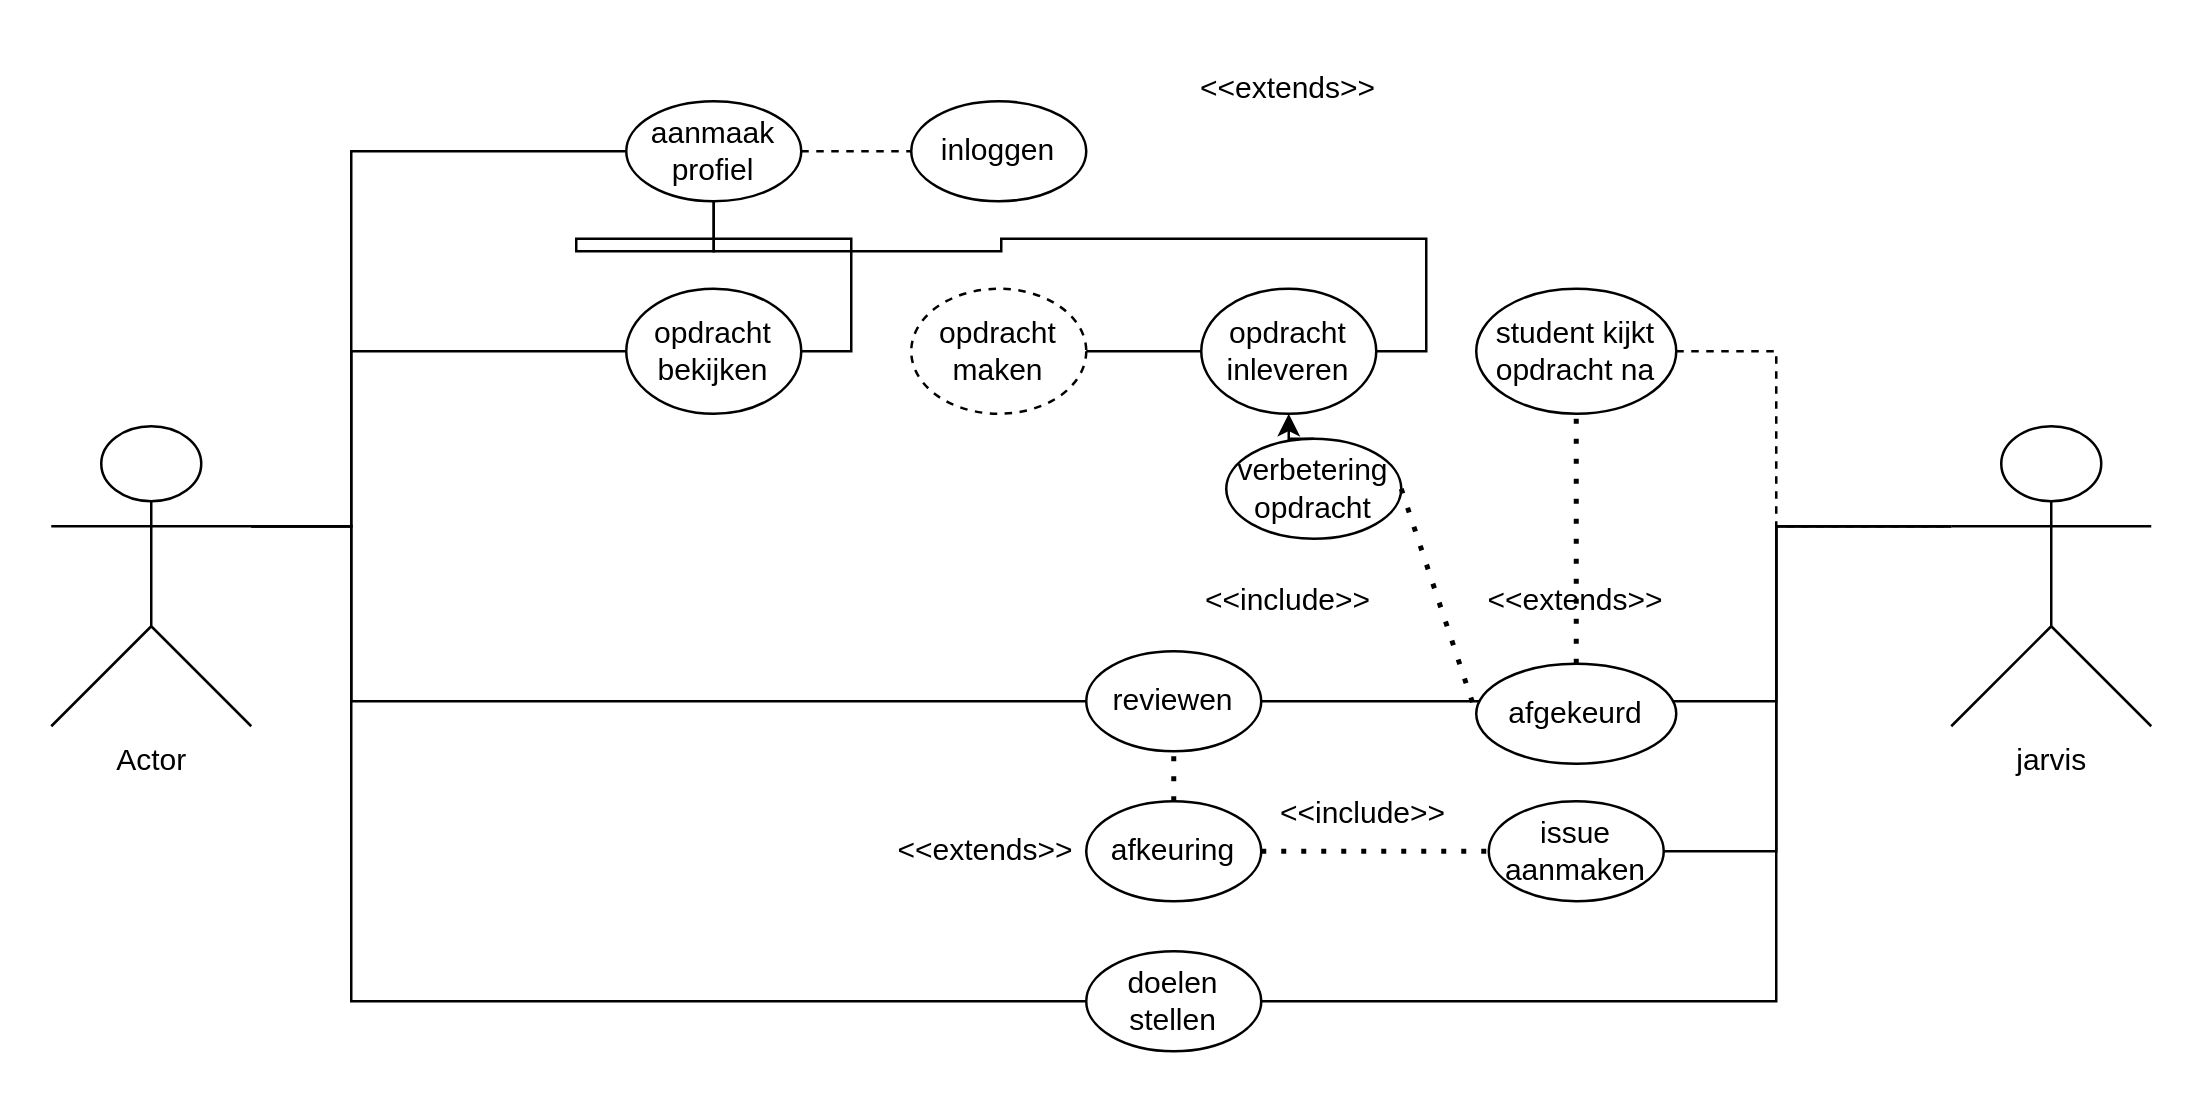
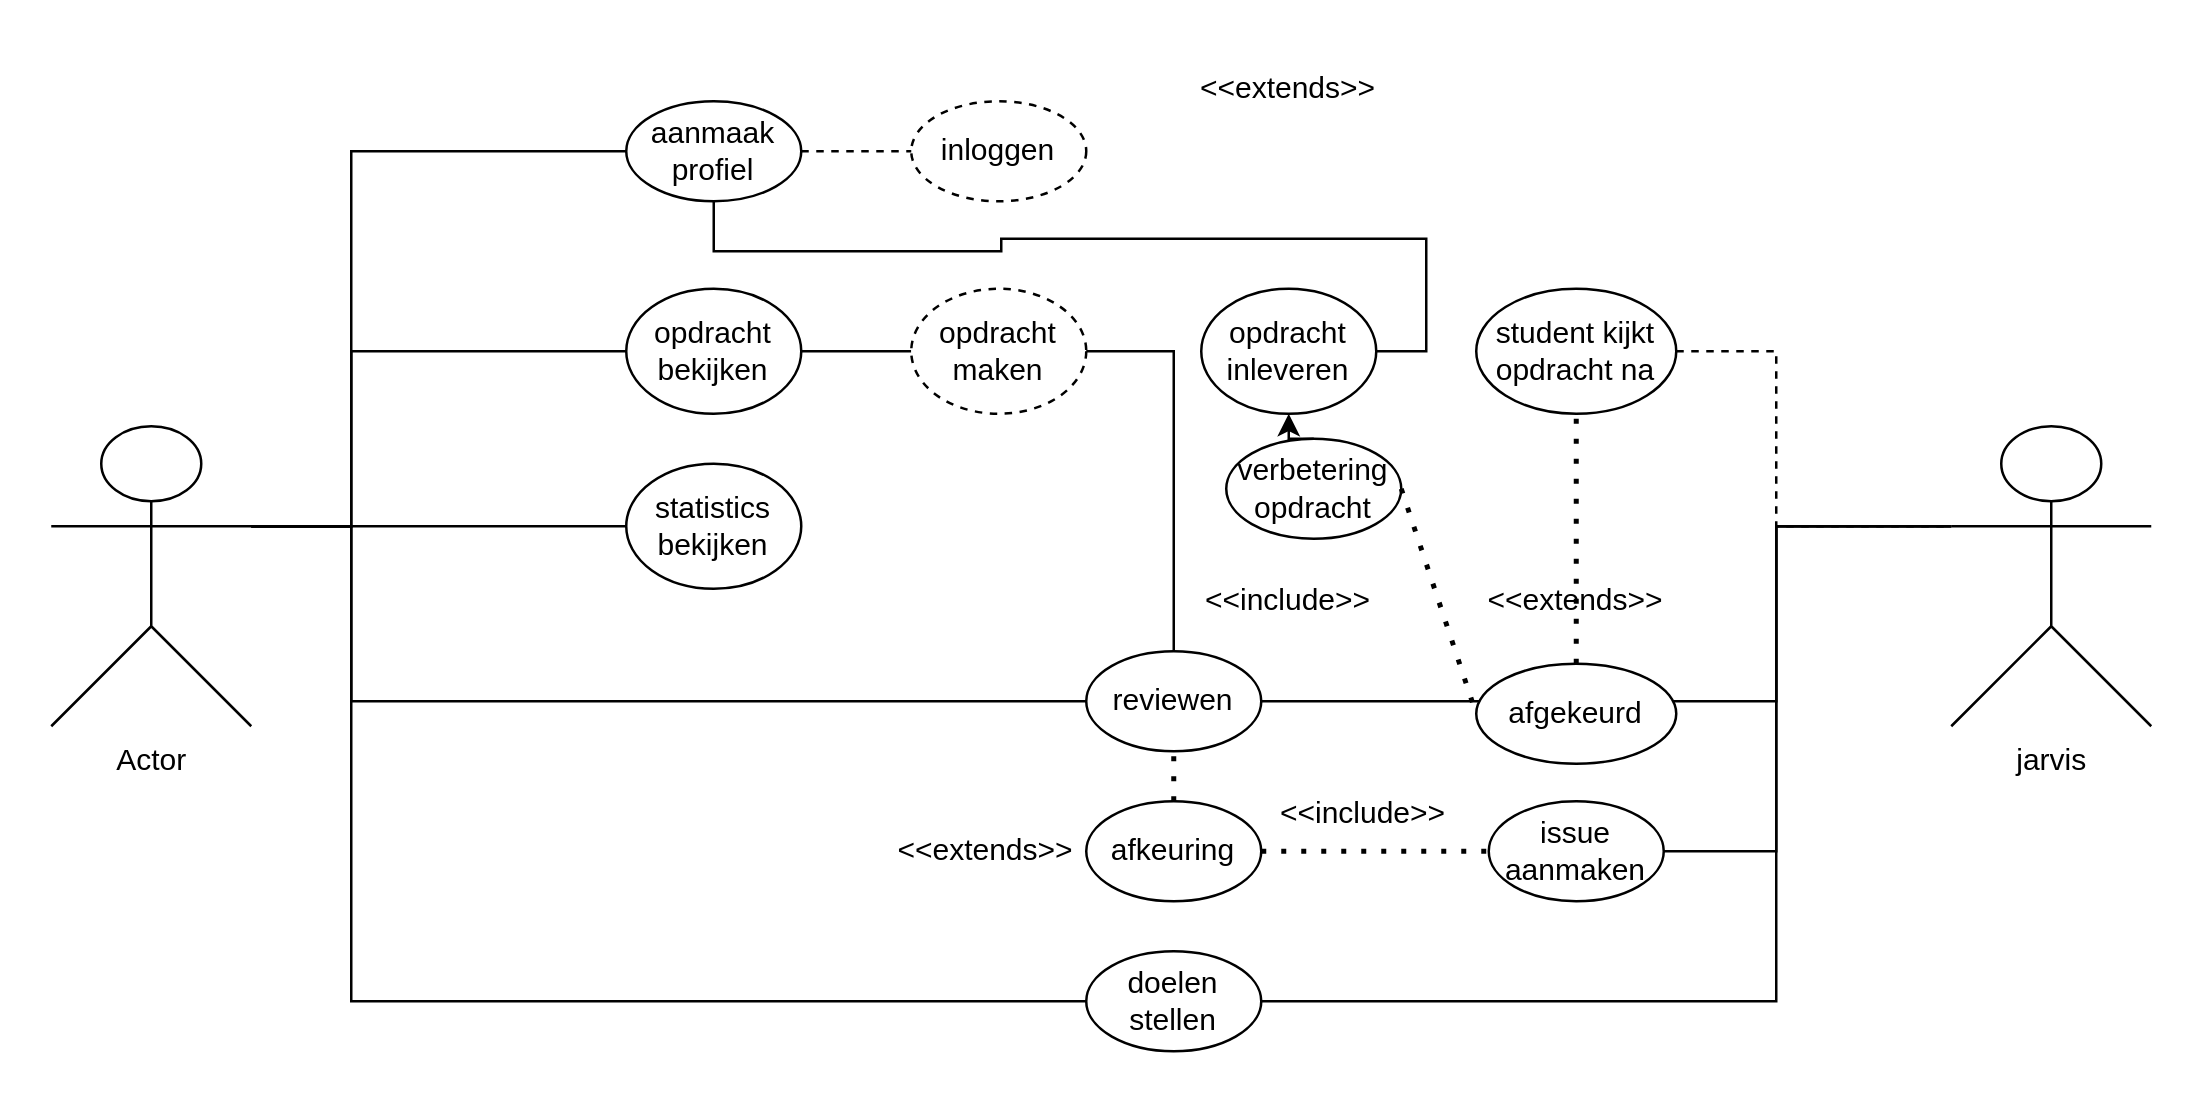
(999, 151) -> (999, 151)
(576, 244) -> (879, 351)
(1185, 351) -> (1174, 499)
none -> (491, 526)
none -> (714, 526)
